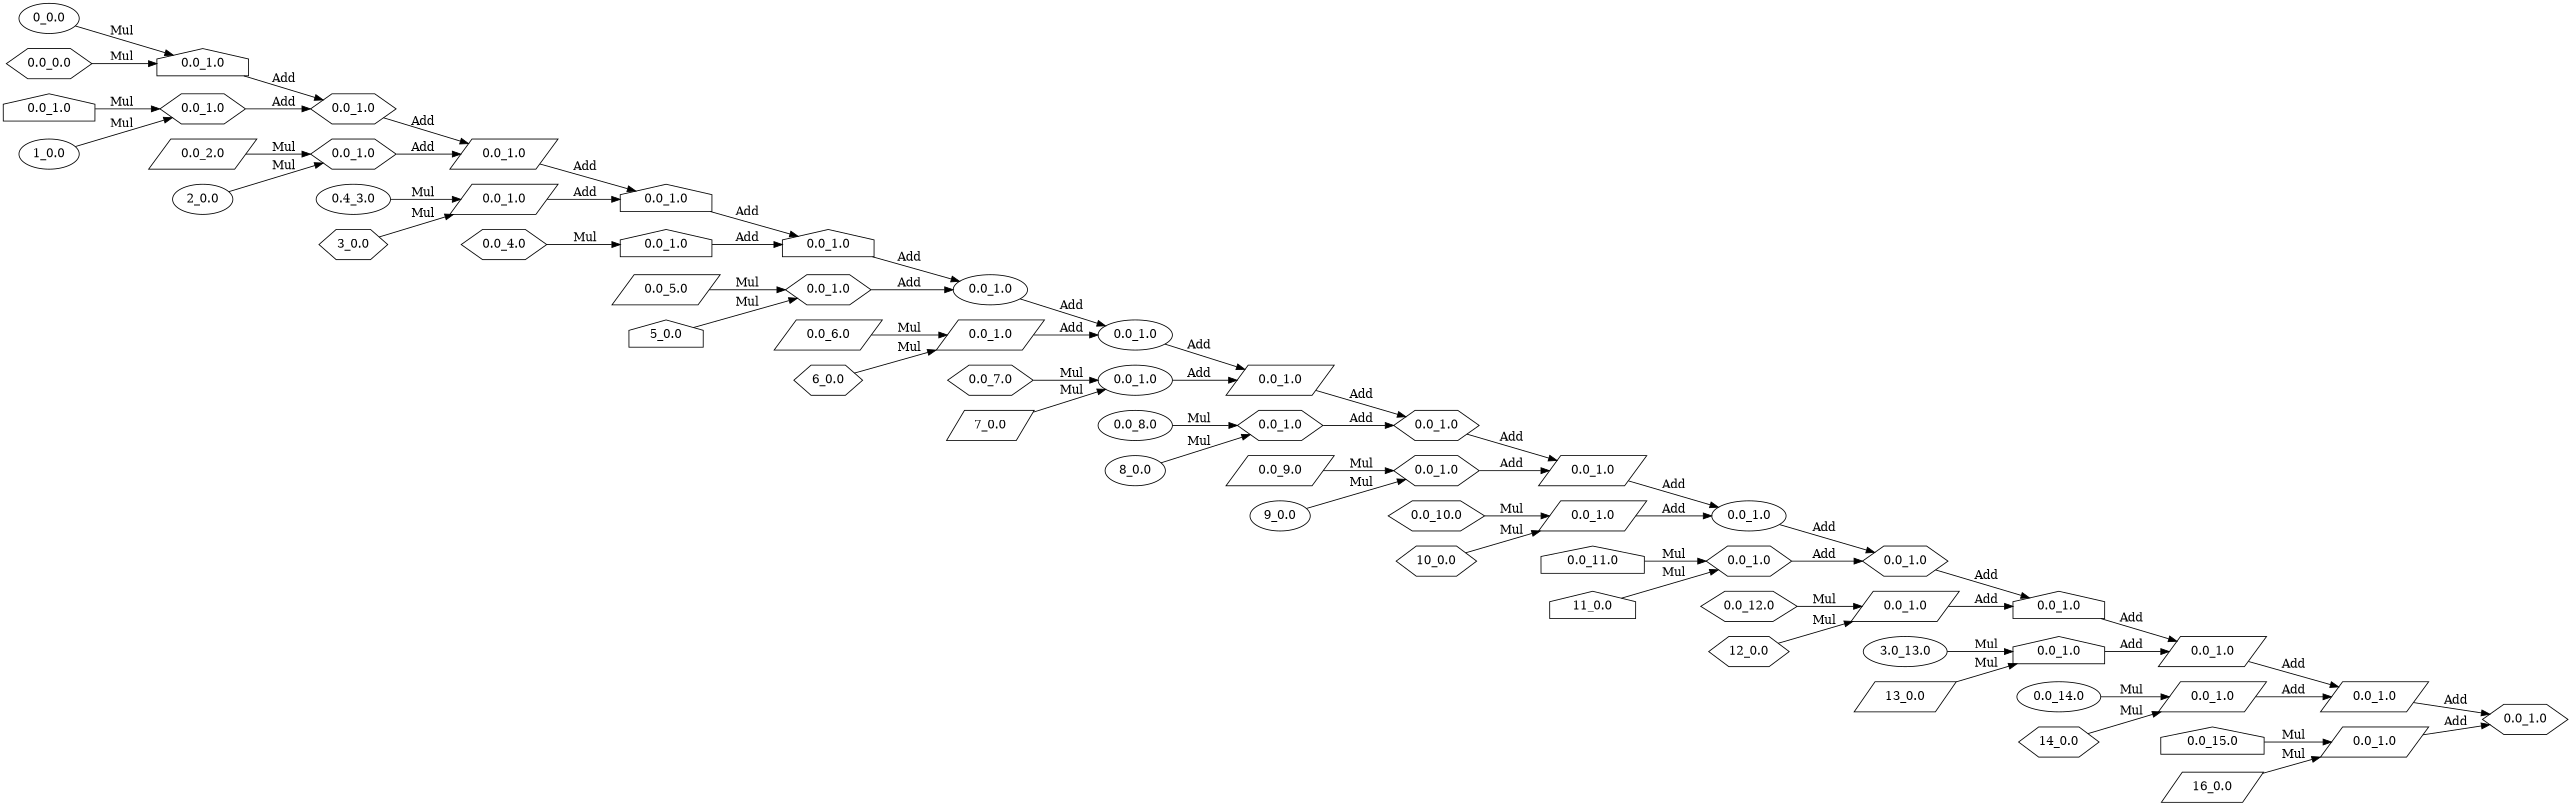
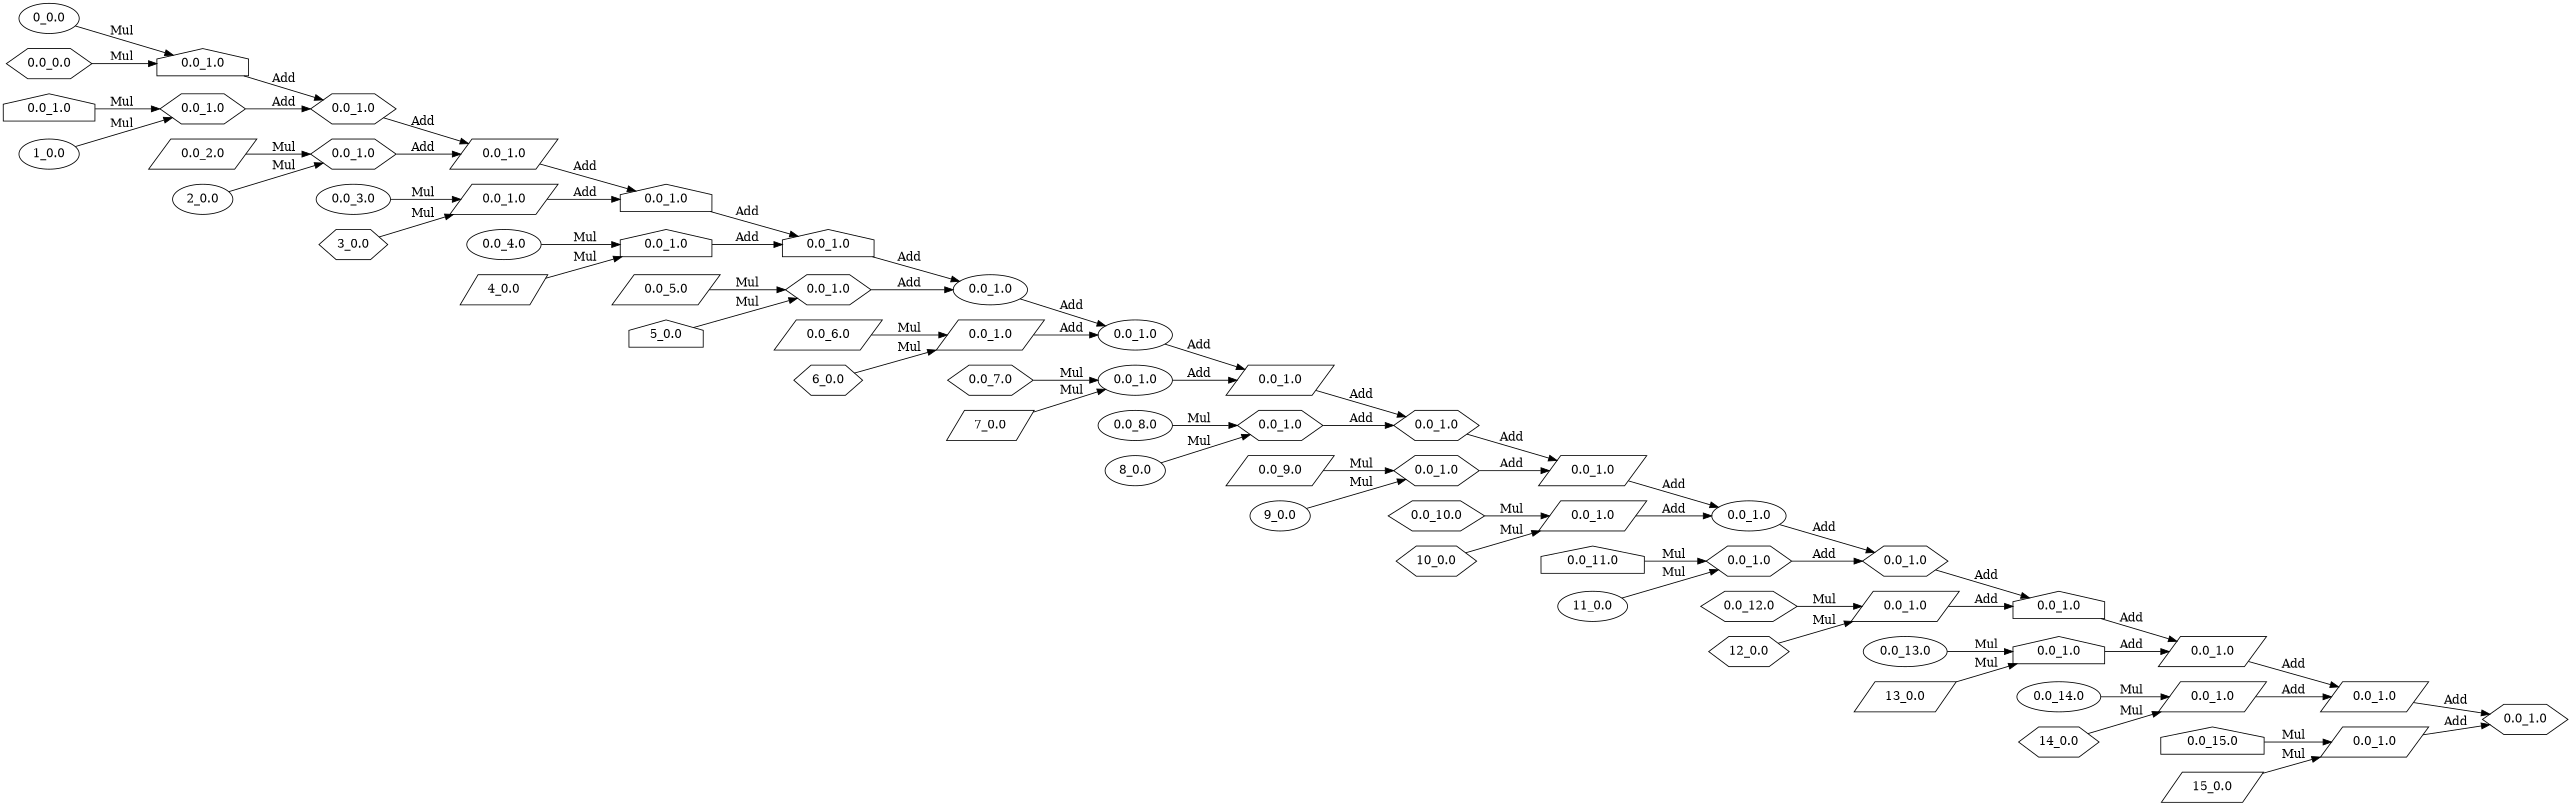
(353, 199) -> (353, 199)
(504, 245) -> (504, 245)
none -> (504, 290)
(1593, 606) -> (1593, 606)
(1905, 652) -> (1905, 652)
(2212, 787) -> (2212, 787)
